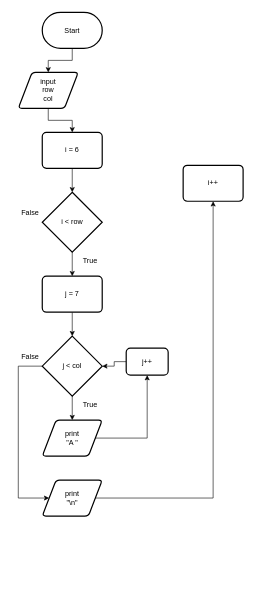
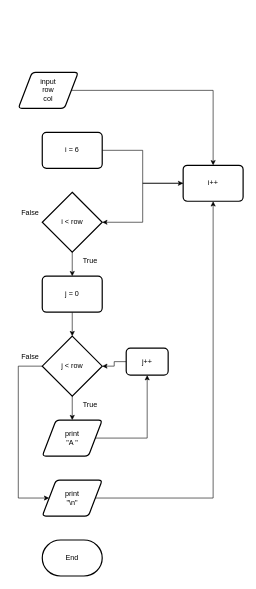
(72, 30) -> none
(57, 60) -> none
(72, 122) -> (143, 90)
(72, 186) -> (138, 150)
none -> (143, 222)
(72, 294) -> (72, 294)
(72, 366) -> (72, 366)
none -> (72, 558)
